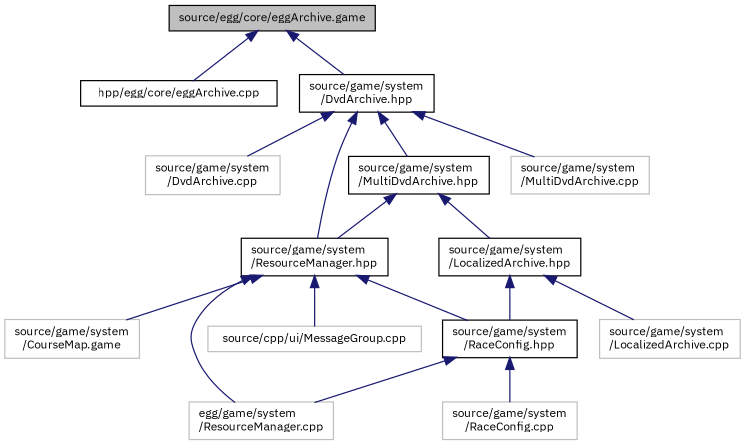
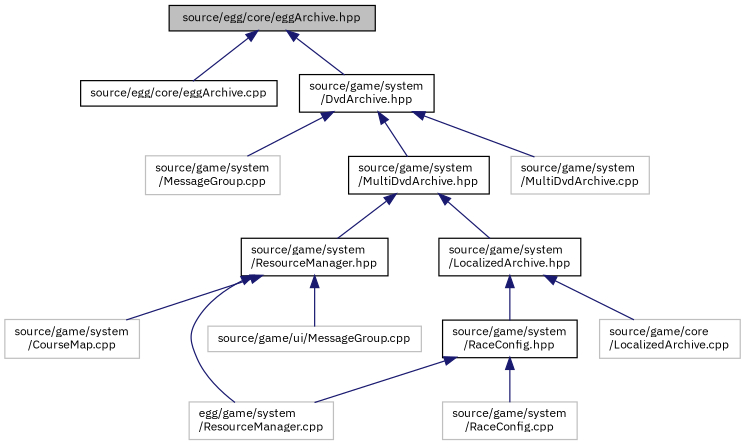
(272, 18) -> (272, 18)
(179, 93) -> (179, 93)
(213, 175) -> (213, 175)
(330, 179) -> none
(418, 300) -> none
(72, 339) -> (72, 339)
(315, 339) -> (315, 339)
(670, 339) -> (670, 339)
